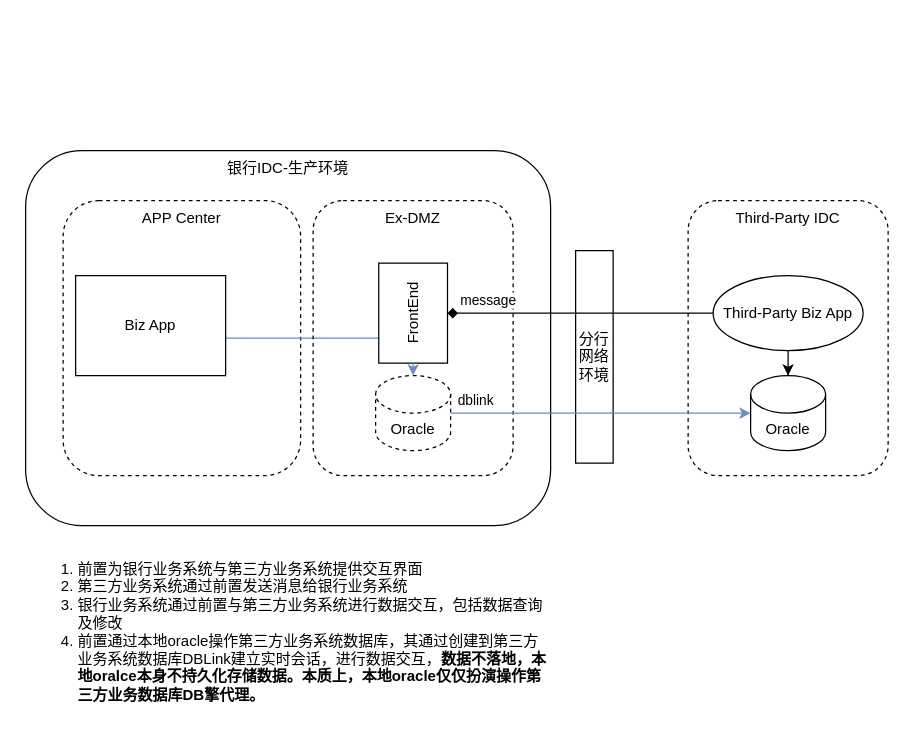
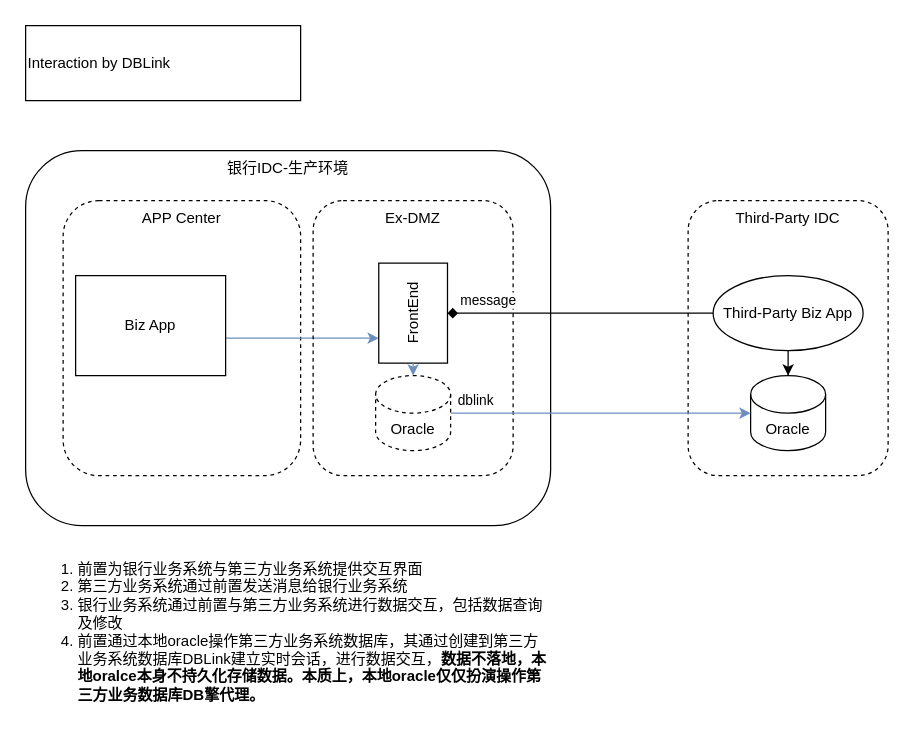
none -> (163, 63)
(372, 338) -> (369, 338)
(594, 357) -> none
